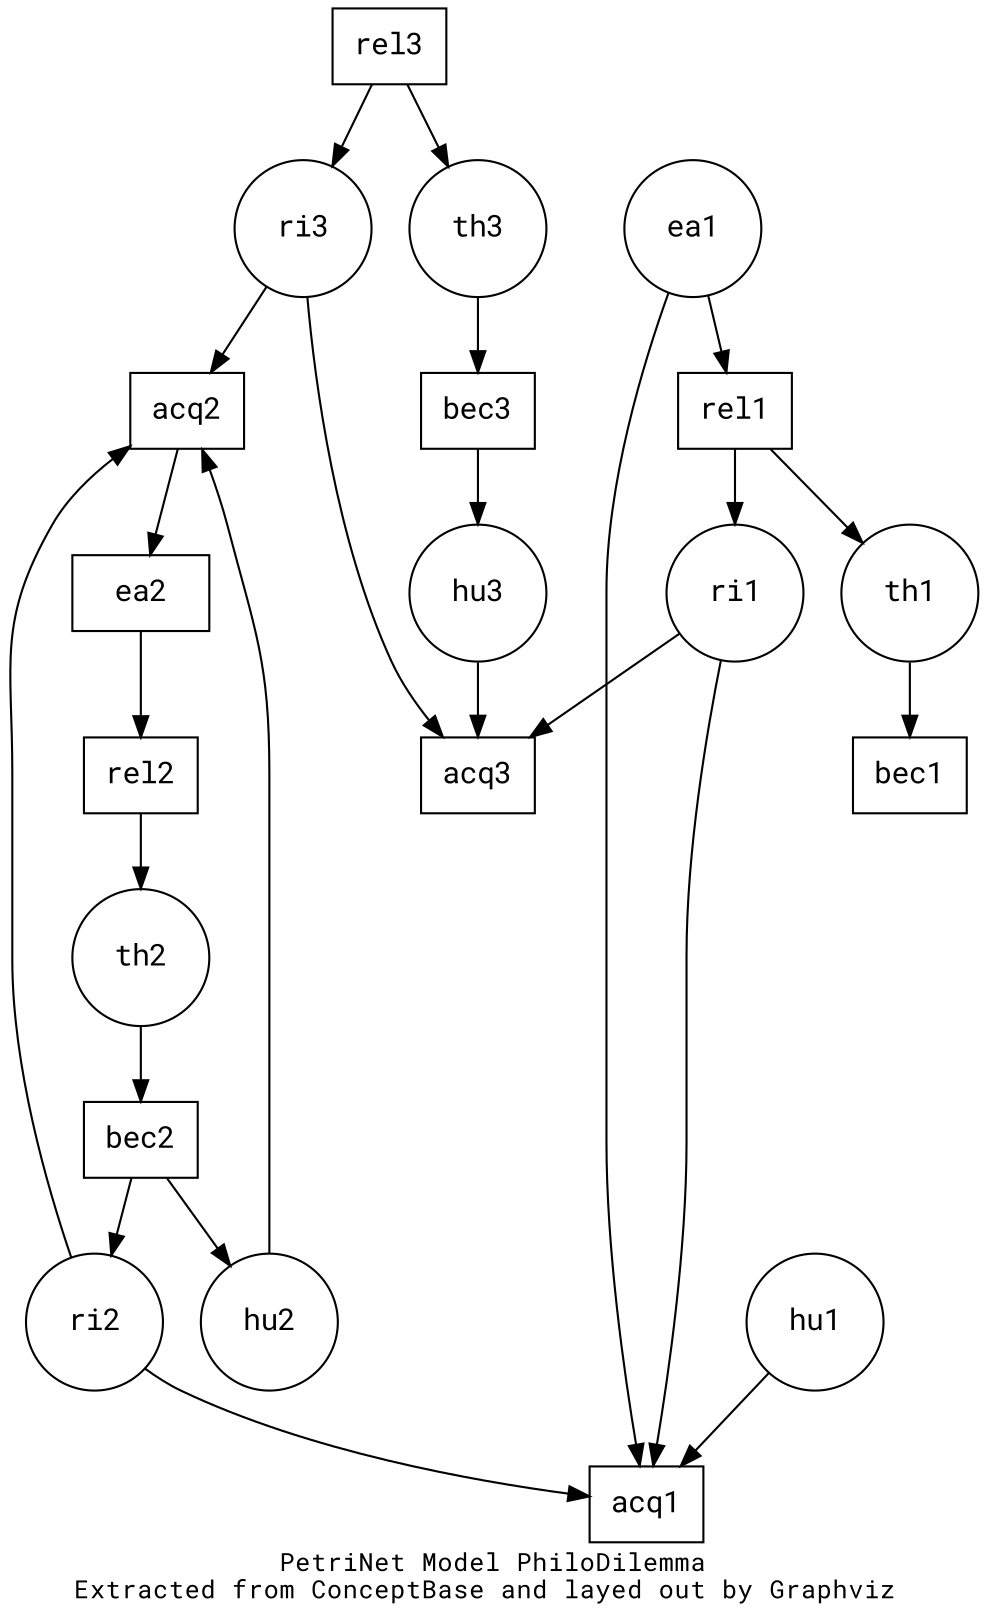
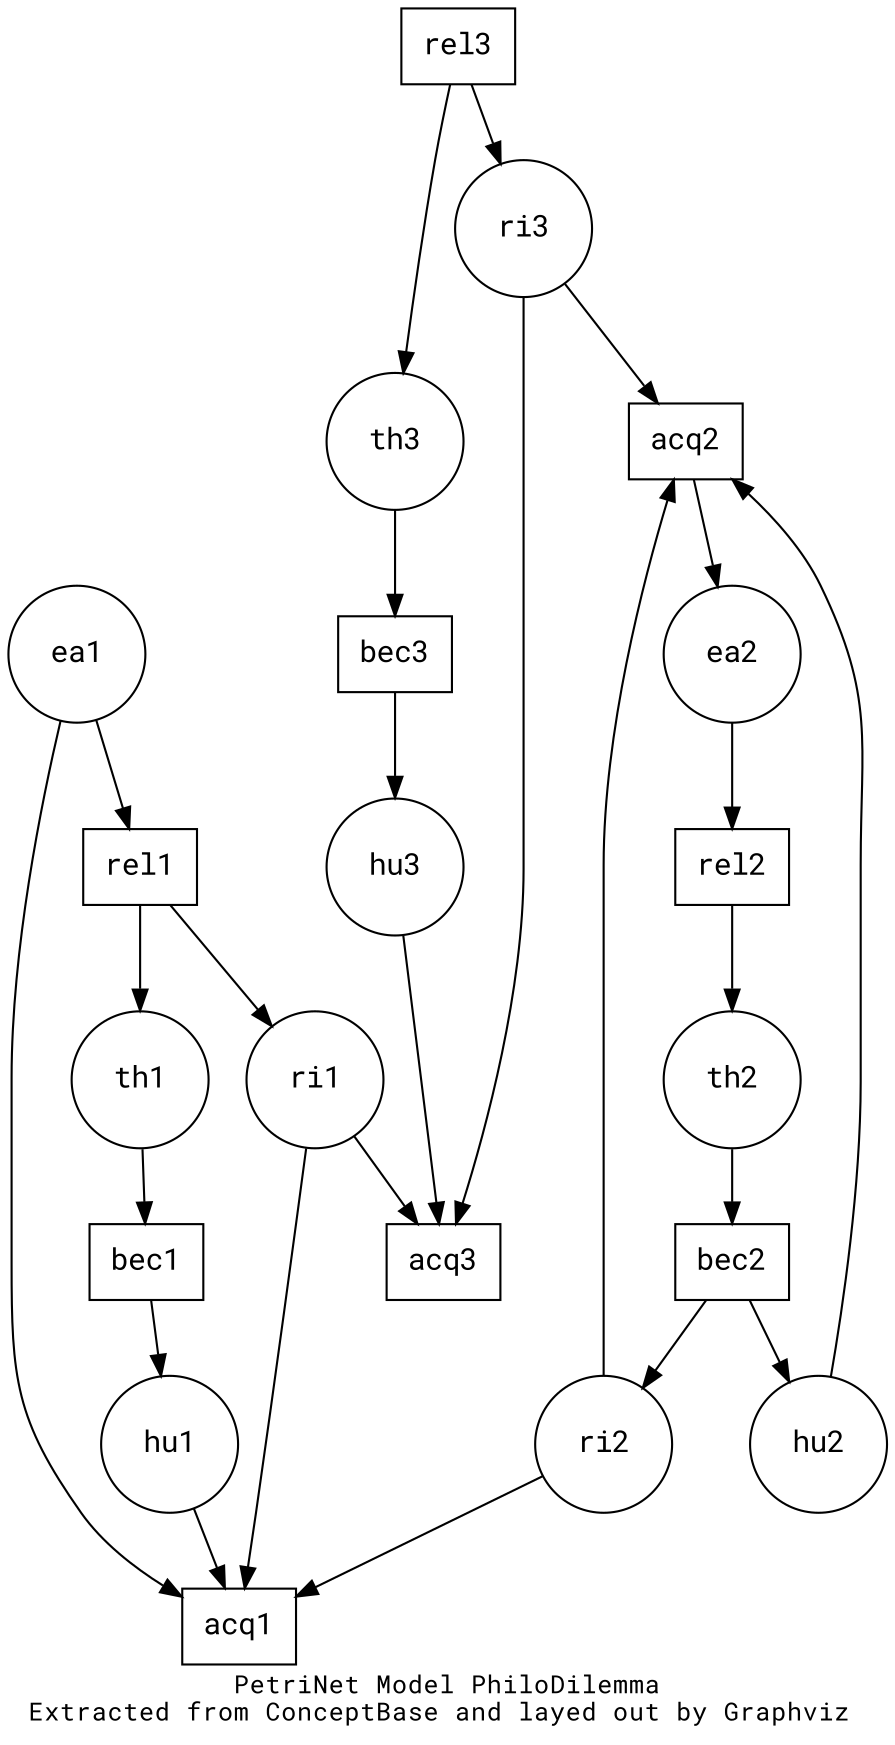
(141, 593) -> (732, 654)
none -> (155, 1327)
